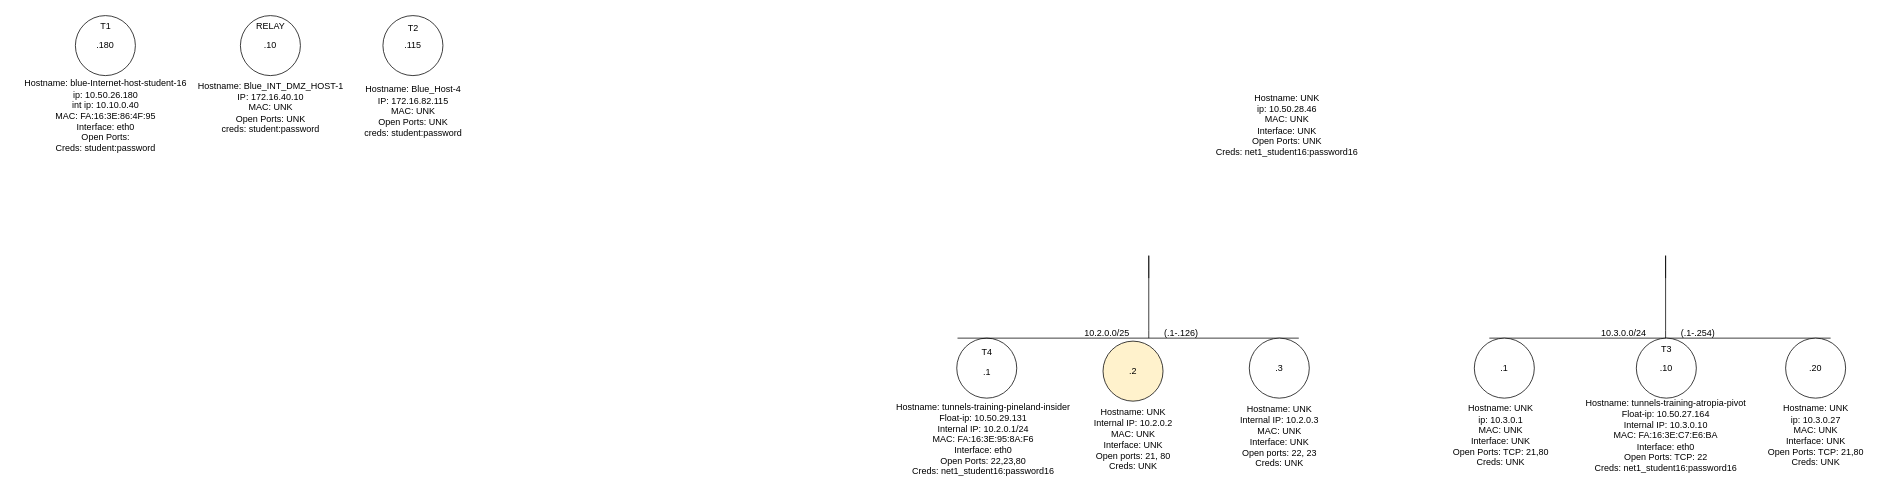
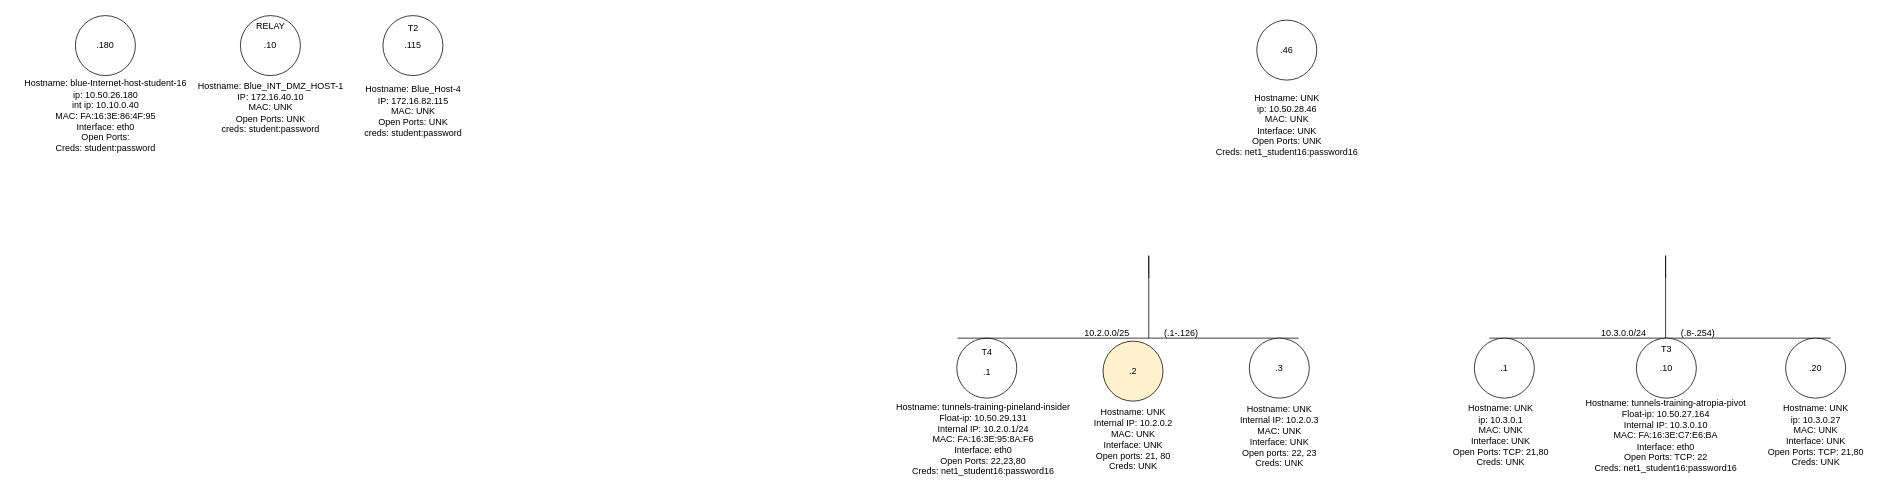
(105, 27) -> none
none -> (1287, 50)
(1698, 333) -> (1698, 333)
